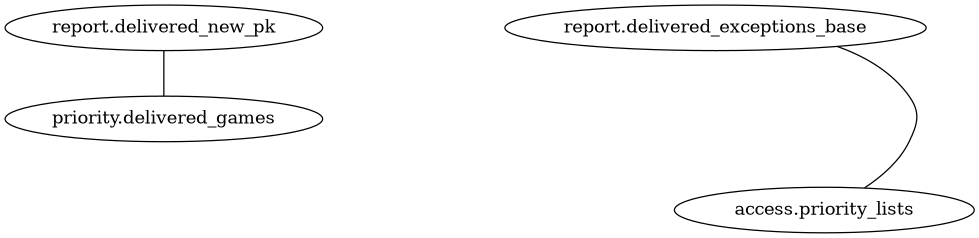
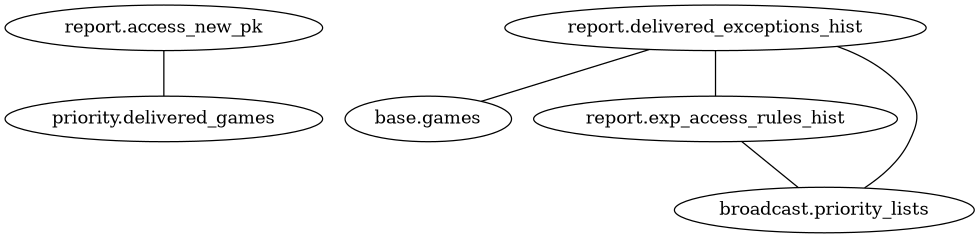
(164, 28) -> (164, 28)
(716, 28) -> (716, 28)
none -> (428, 119)
none -> (716, 119)
(824, 210) -> (824, 210)
